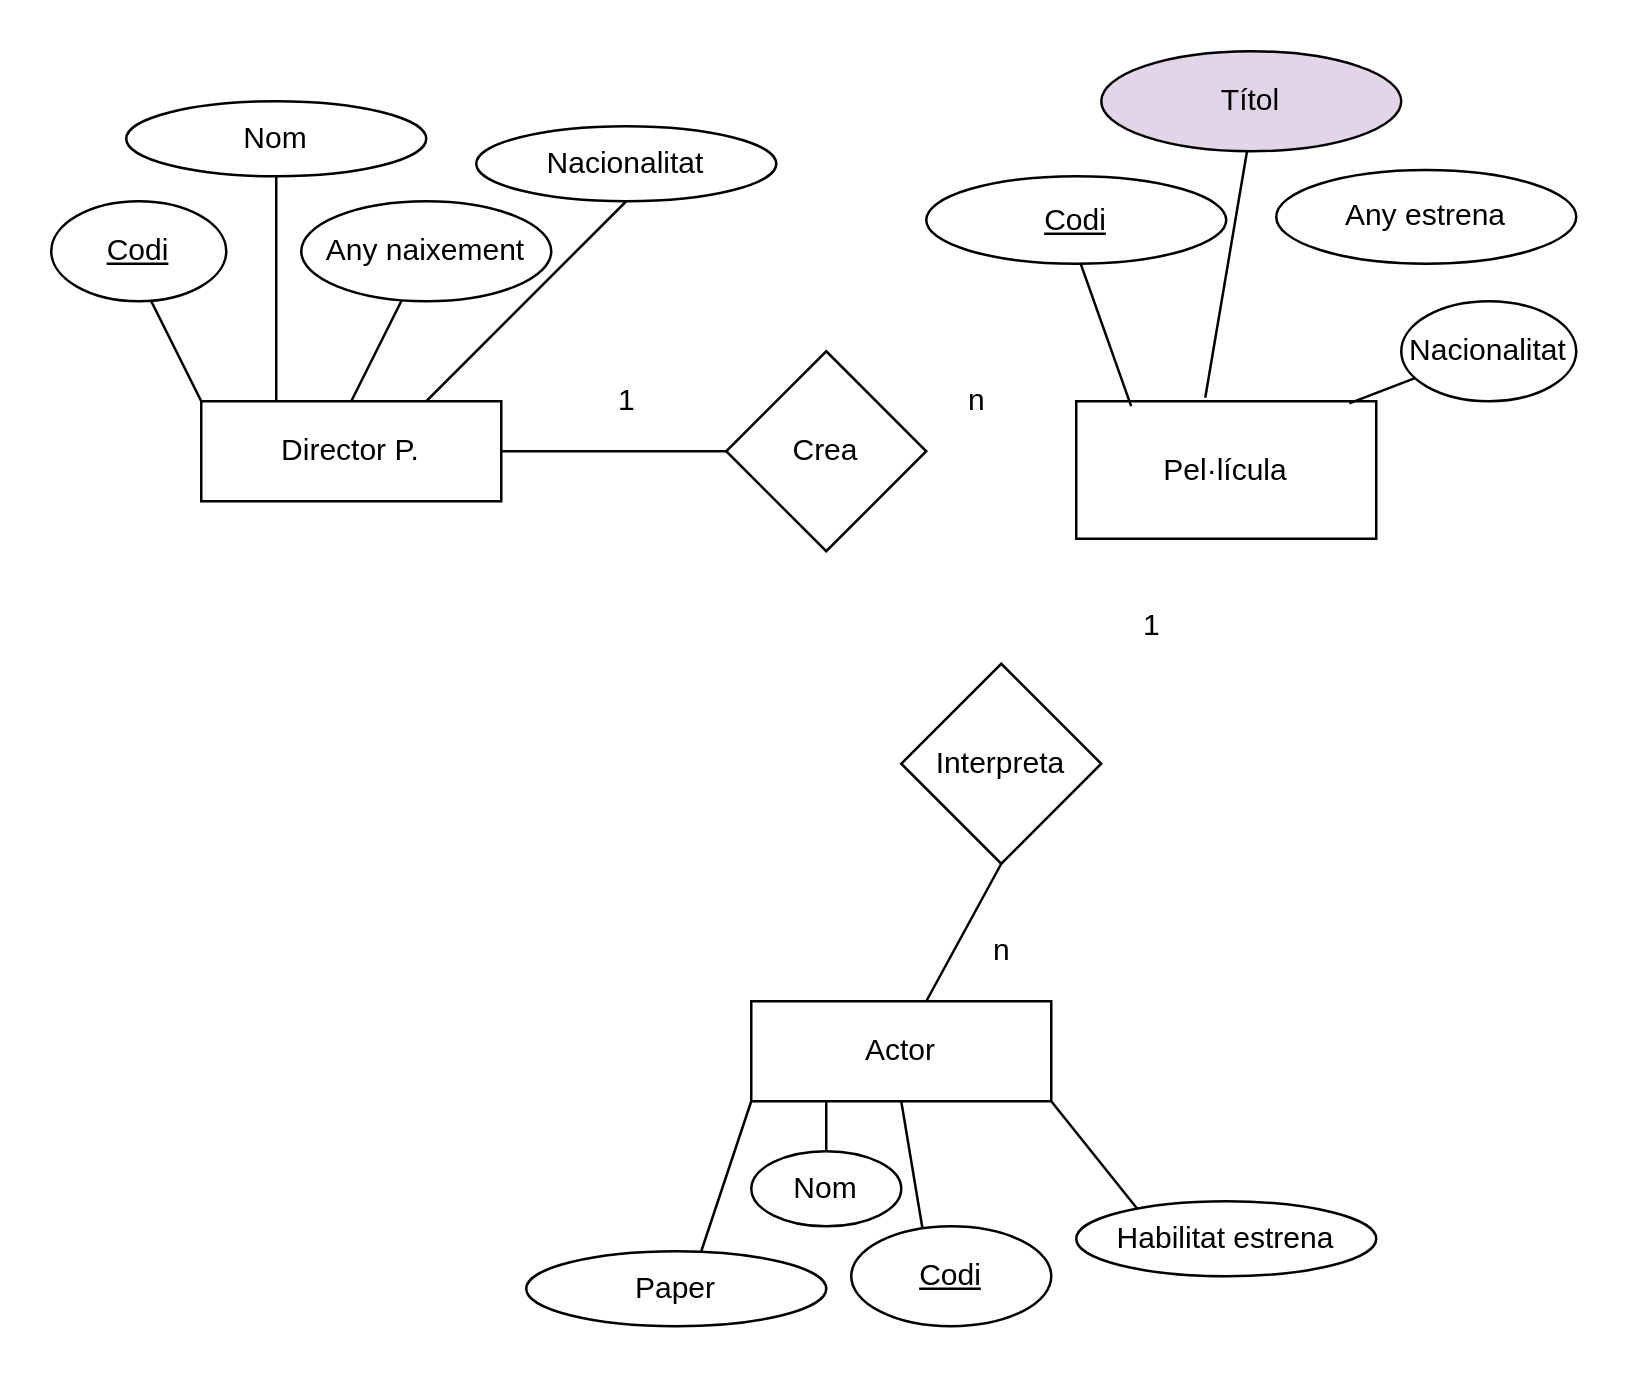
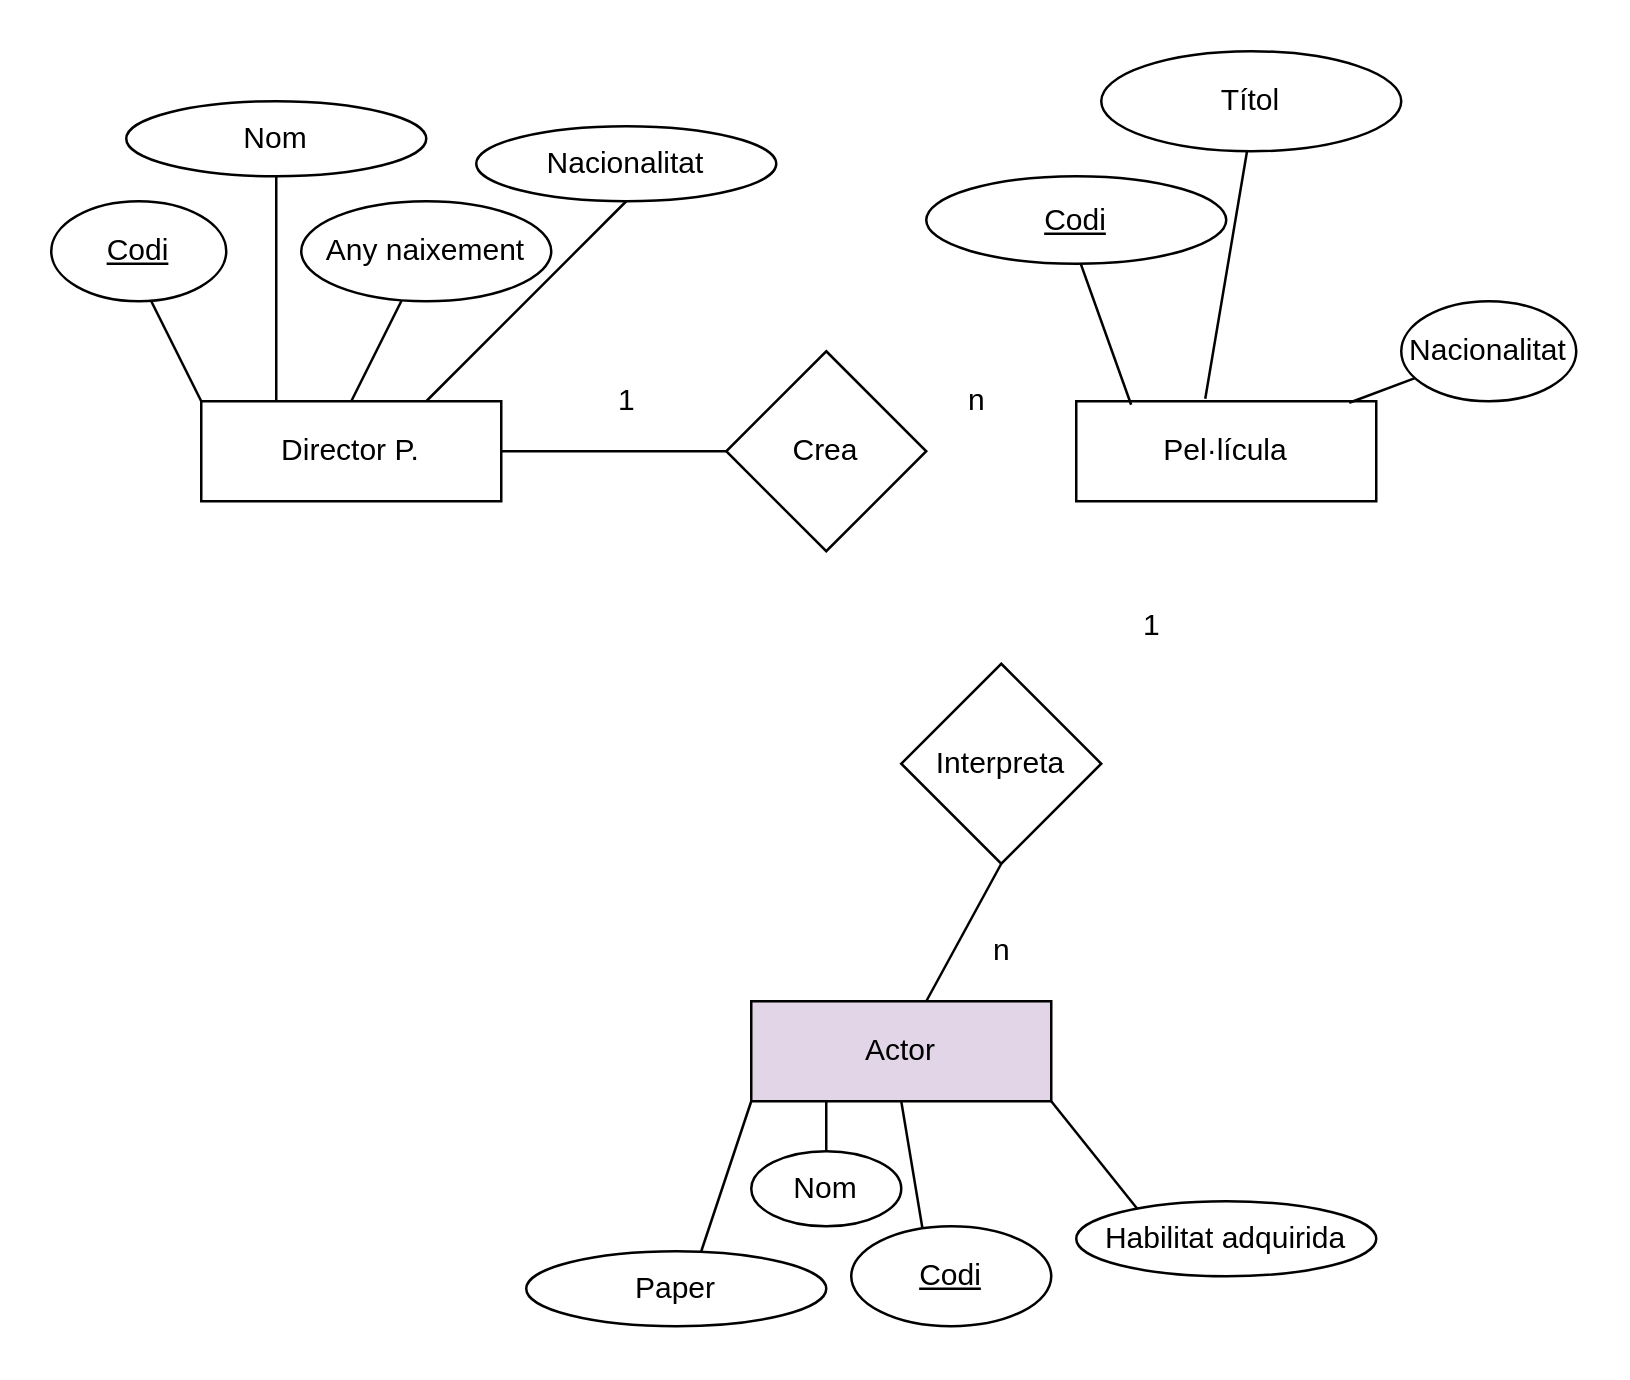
(1251, 101) -> (1251, 101)
(1426, 217) -> none
(1226, 470) -> (1226, 451)
(901, 1051) -> (901, 1051)
(1226, 1239) -> (1226, 1239)
